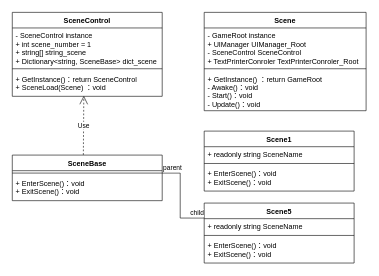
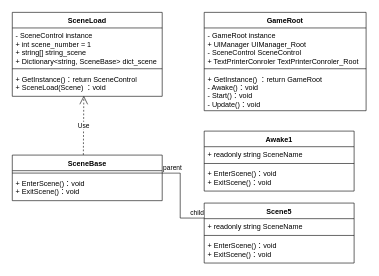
(87, 20) -> (87, 20)
(285, 20) -> (285, 20)
(279, 139) -> (279, 139)
